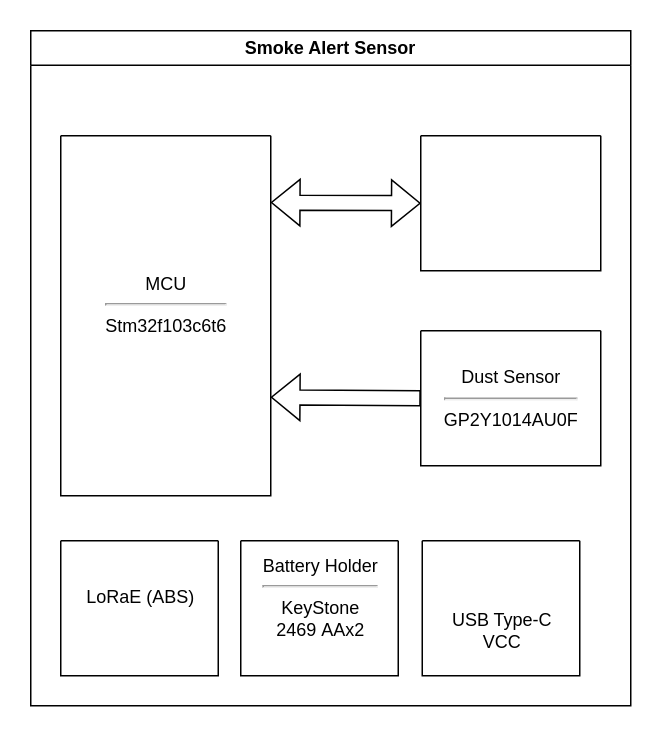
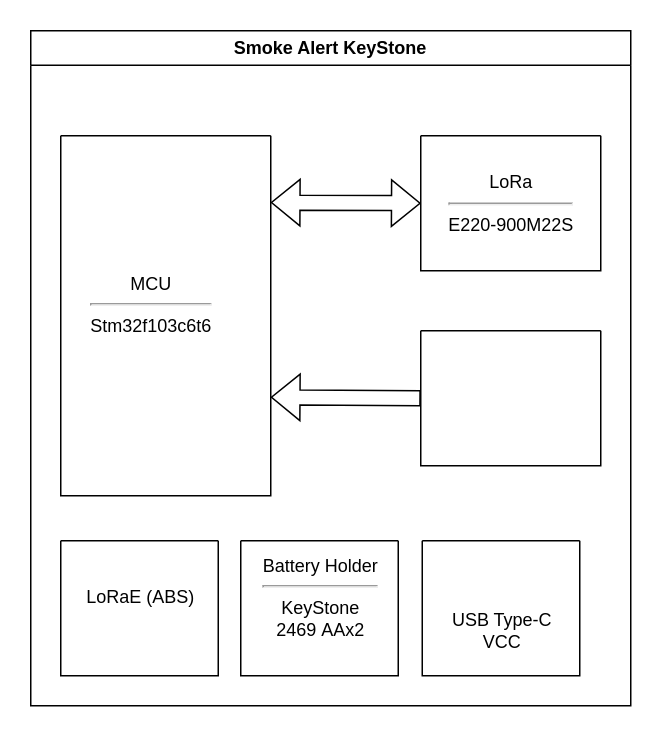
(331, 49) -> (331, 49)
none -> (511, 203)
(166, 316) -> (151, 316)
(511, 398) -> none
